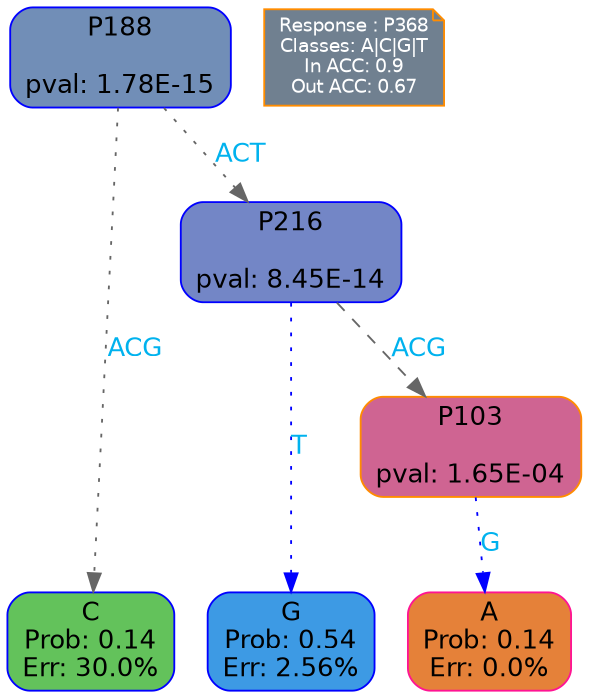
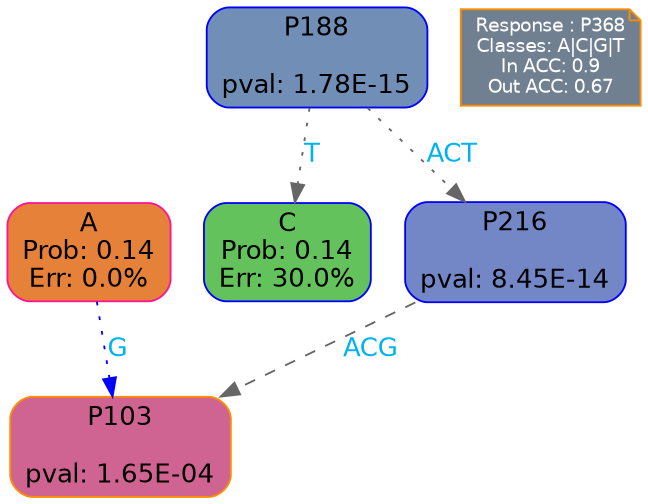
(135, 350) -> (312, 155)
(479, 535) -> (103, 340)
(291, 642) -> none
